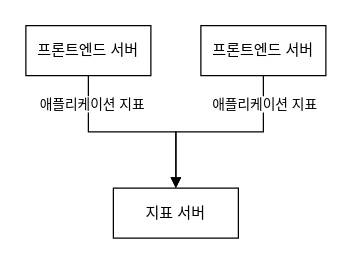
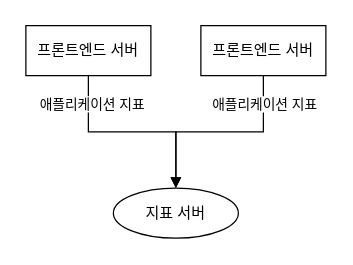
(176, 213) -> (176, 213)
